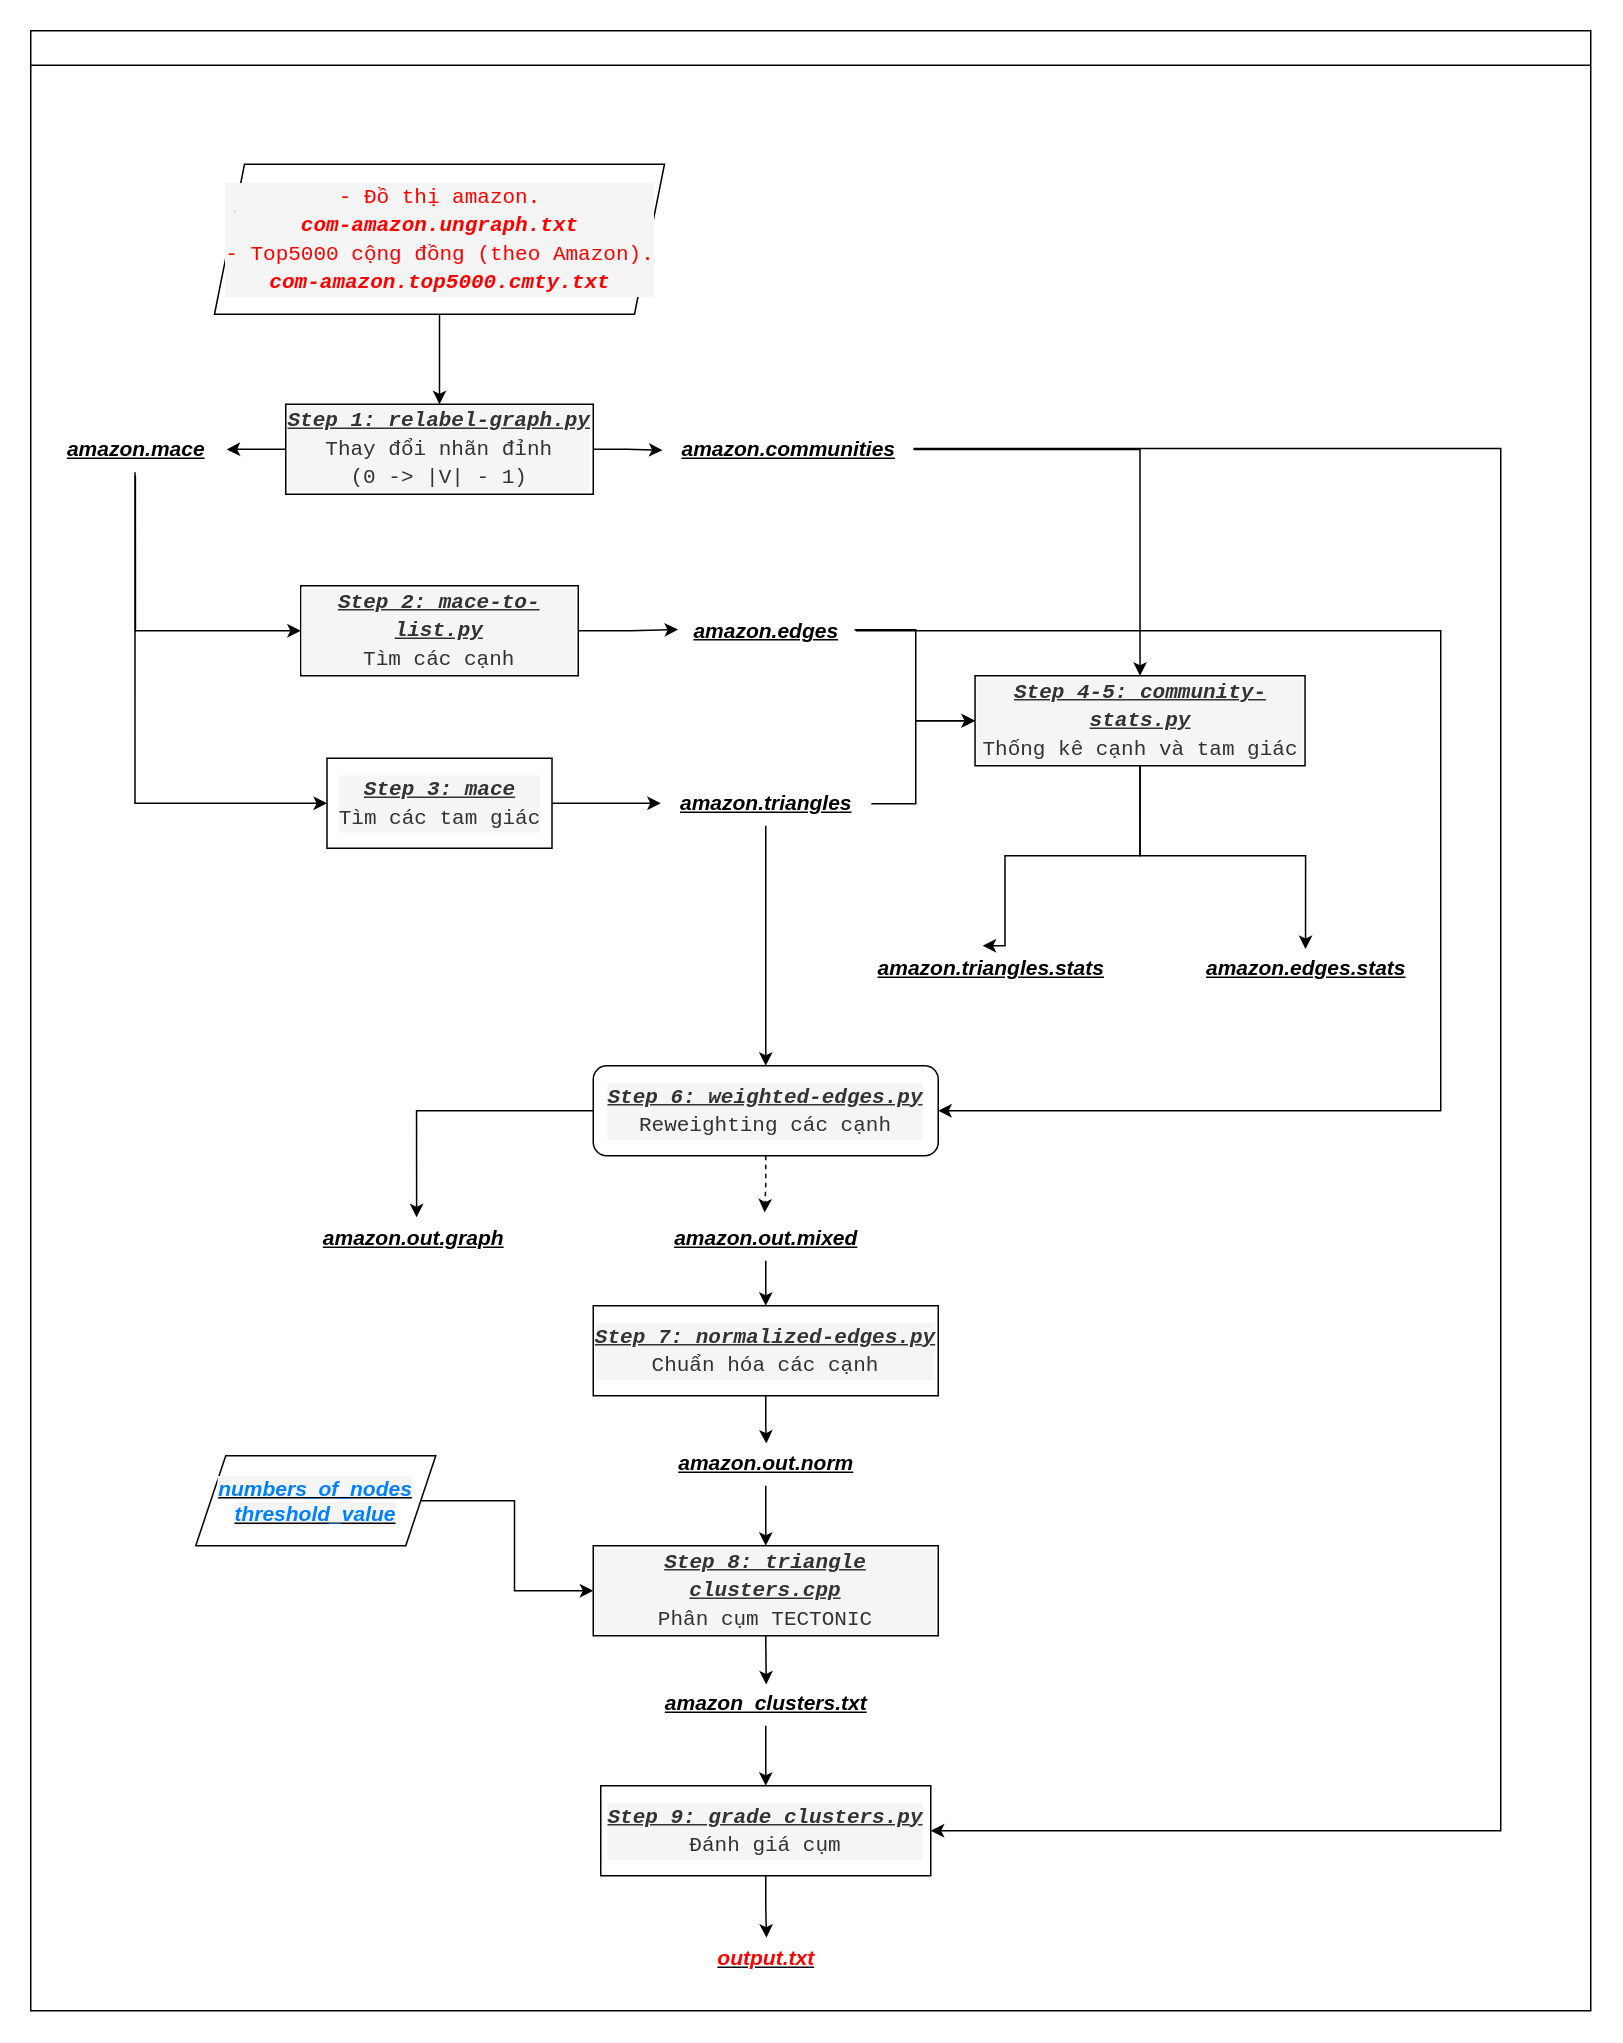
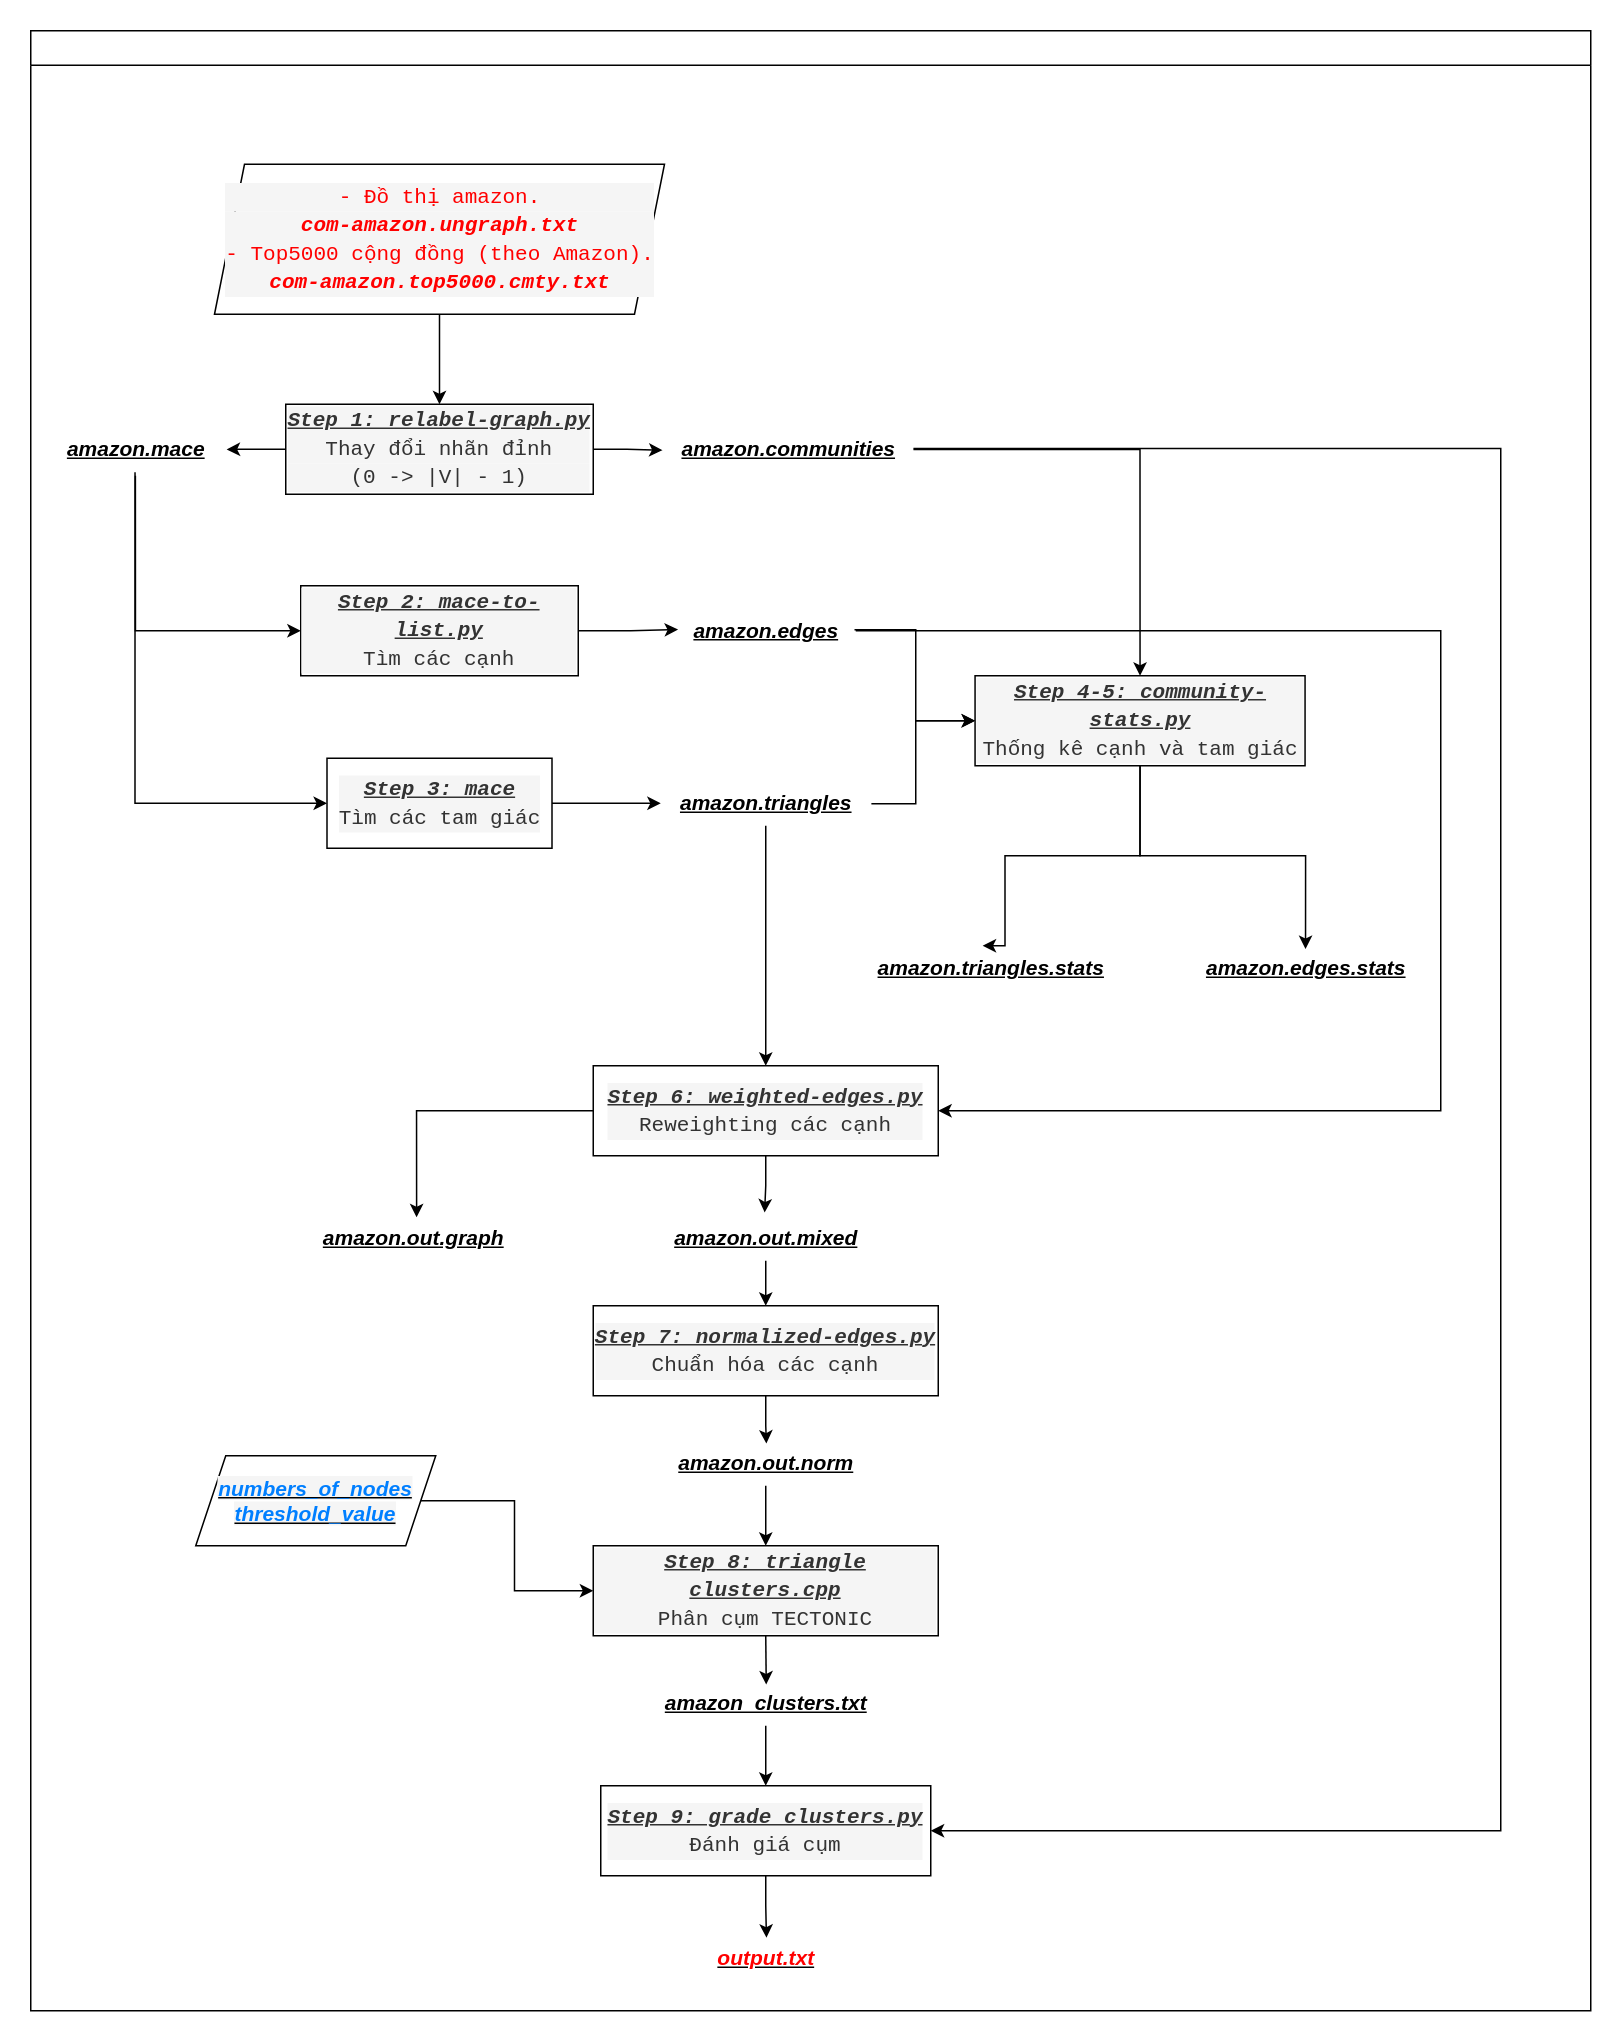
(766, 1111) -> (766, 1111)
(766, 1180) -> (766, 1180)
